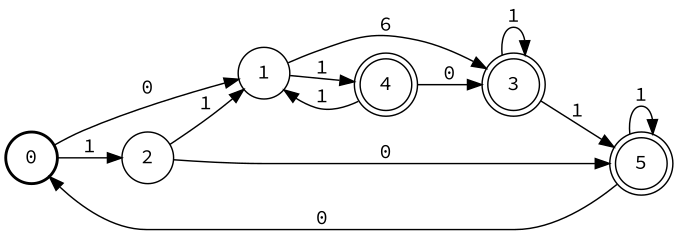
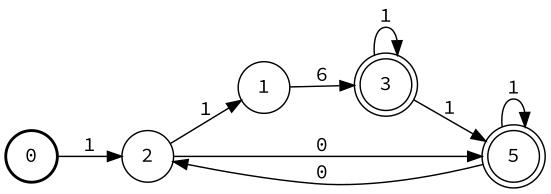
(386, 85) -> none
(138, 110) -> none
(338, 230) -> (335, 184)
